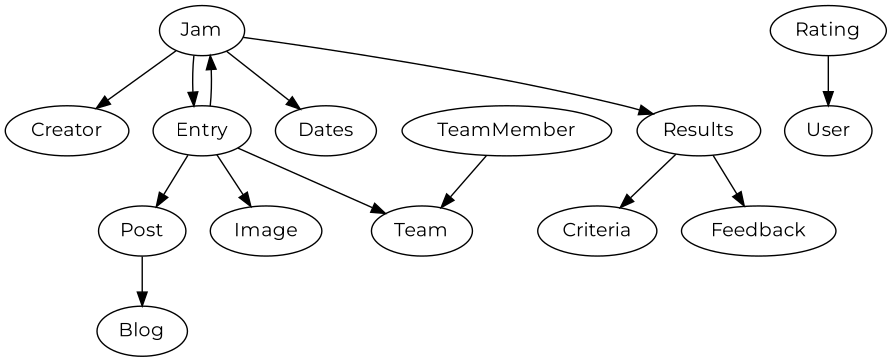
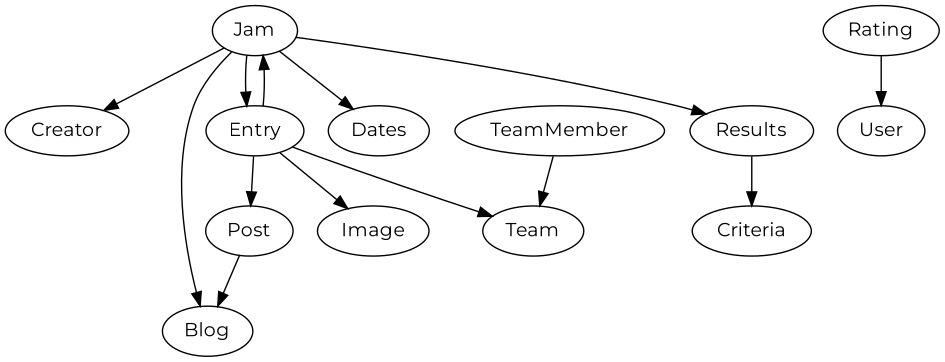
none -> (182, 166)
(759, 231) -> none
